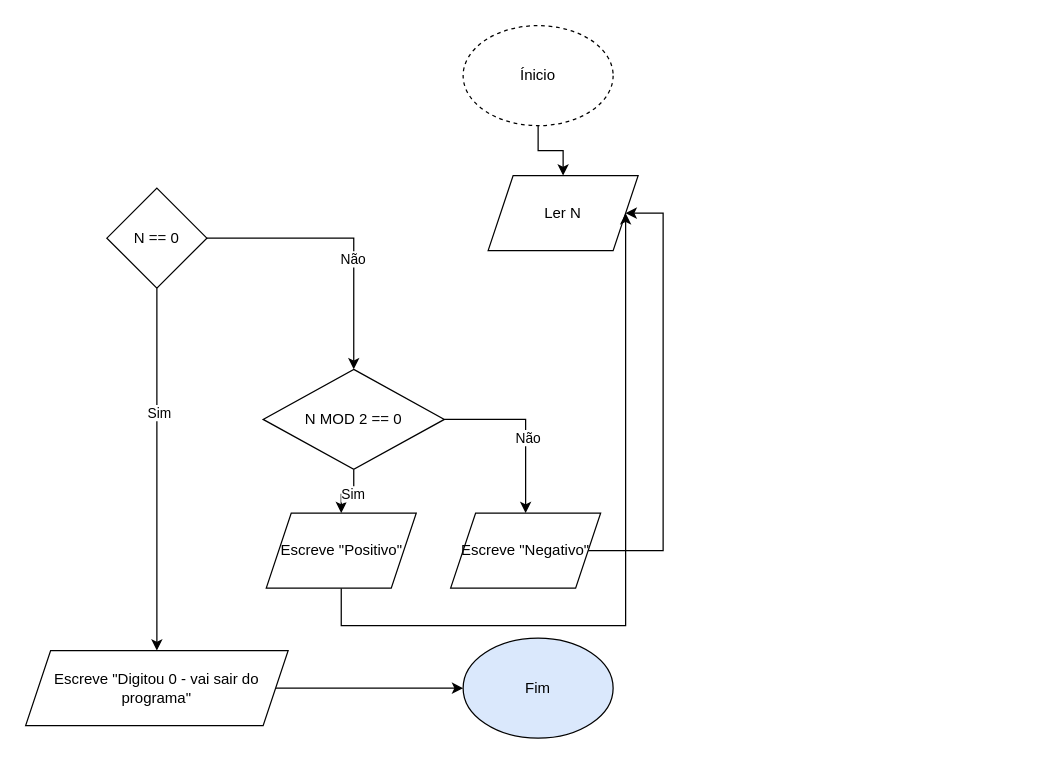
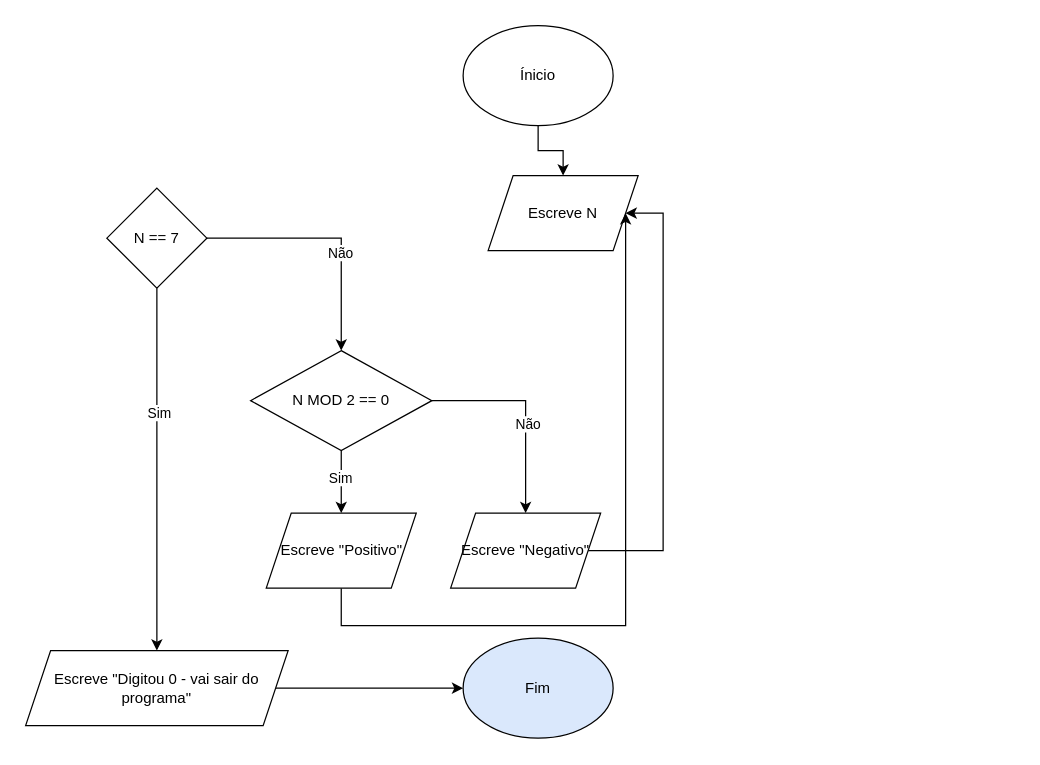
(538, 76) -> (538, 76)
(563, 213) -> (563, 213)
(157, 238) -> (157, 238)
(354, 419) -> (341, 401)
